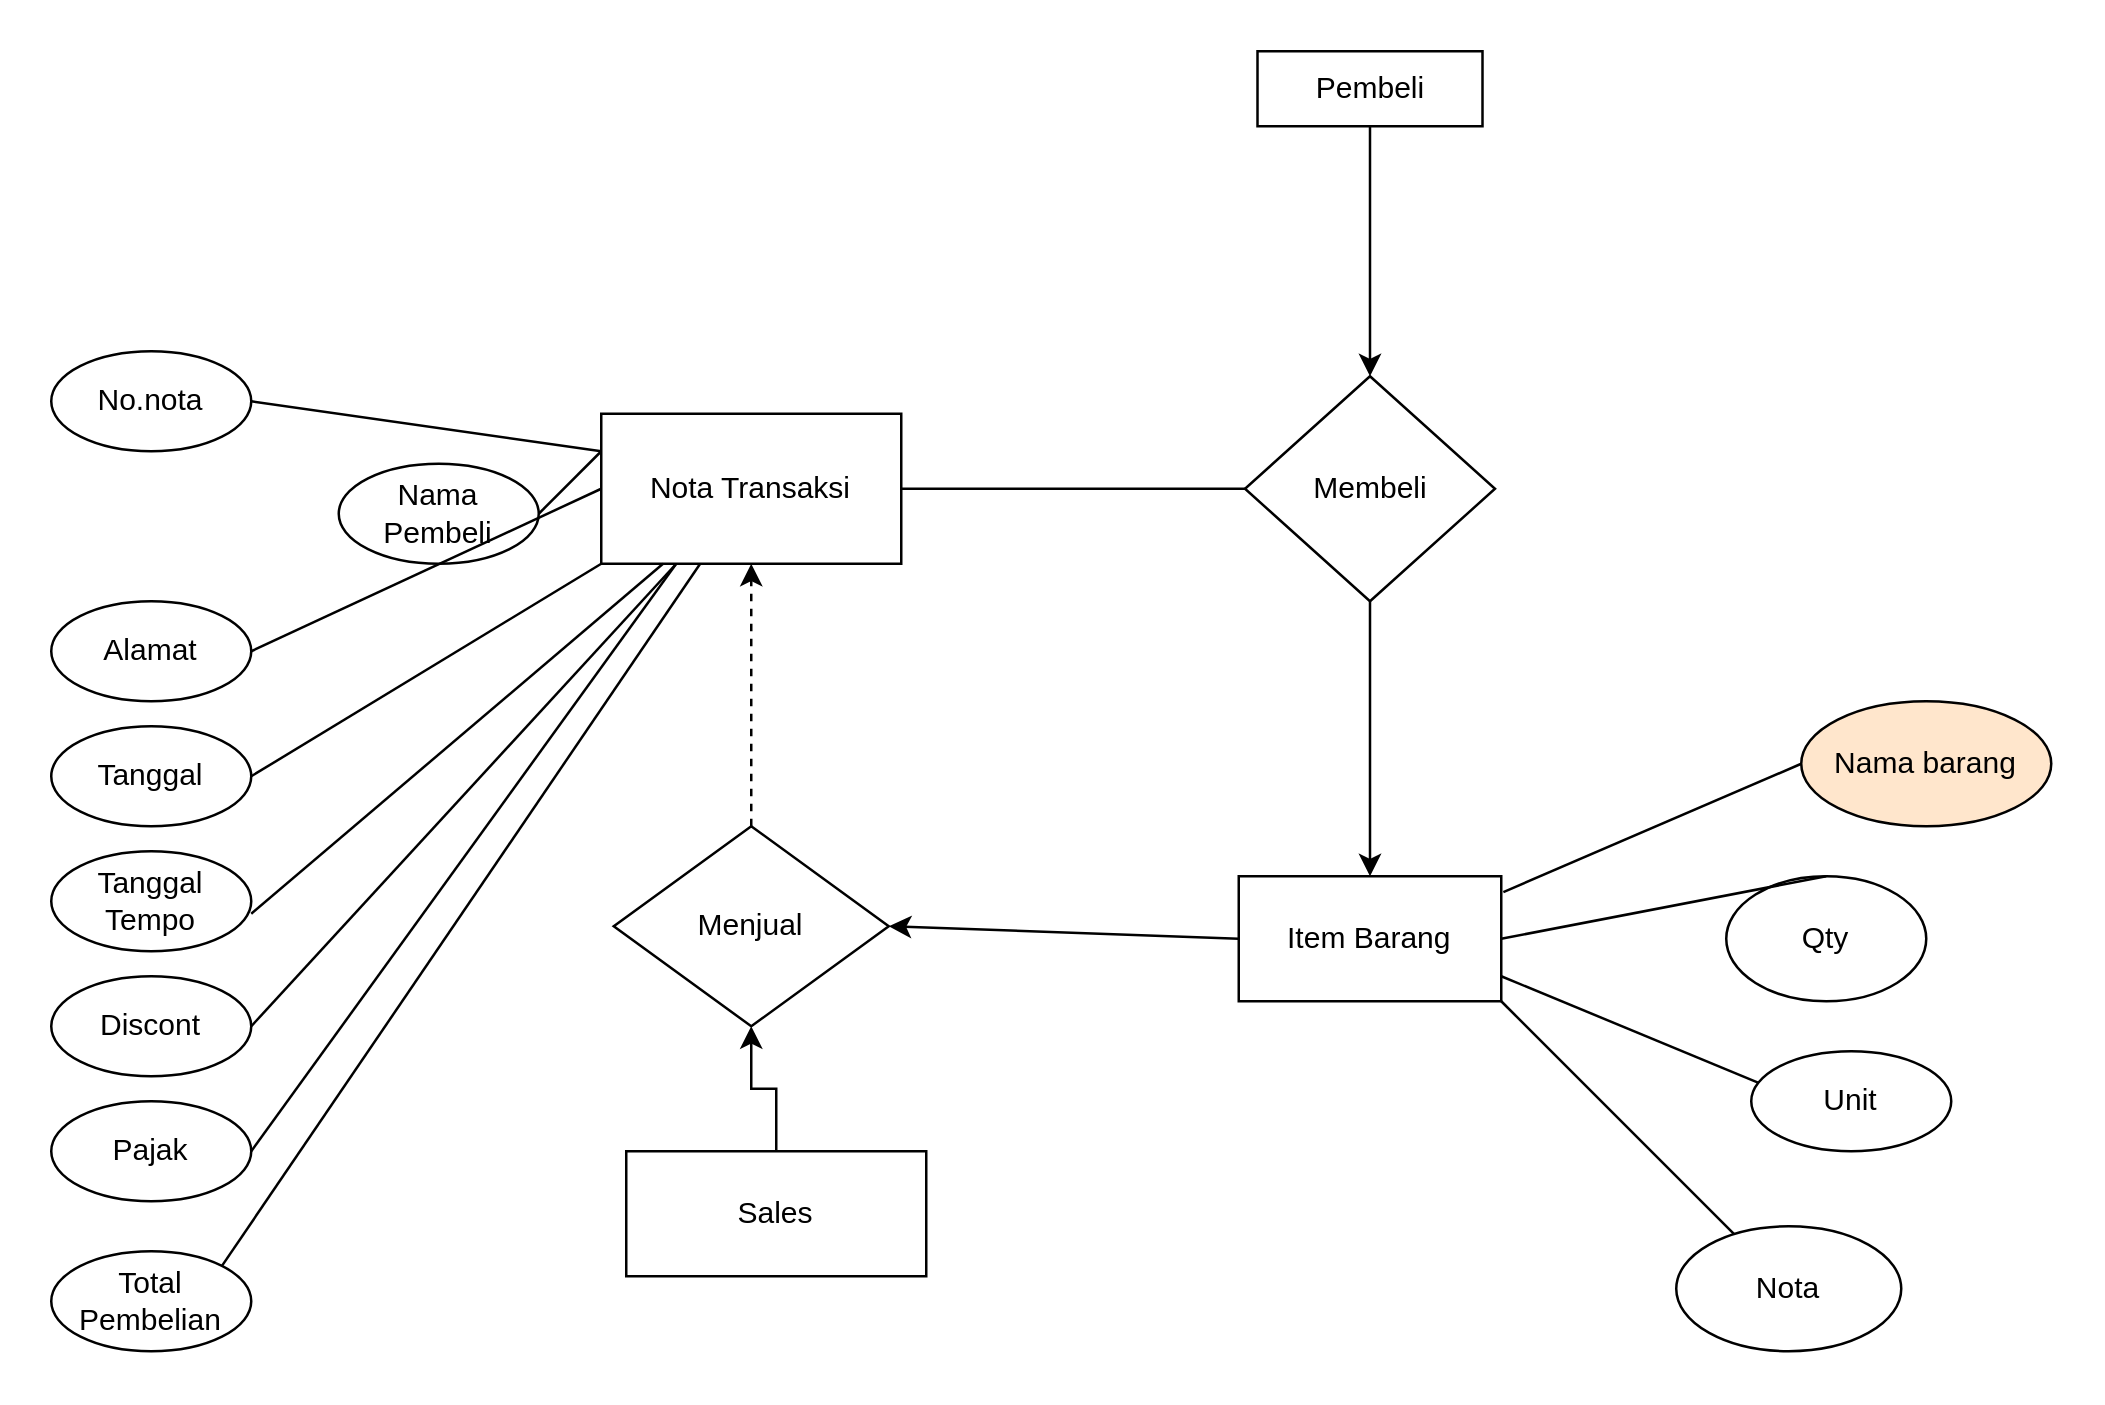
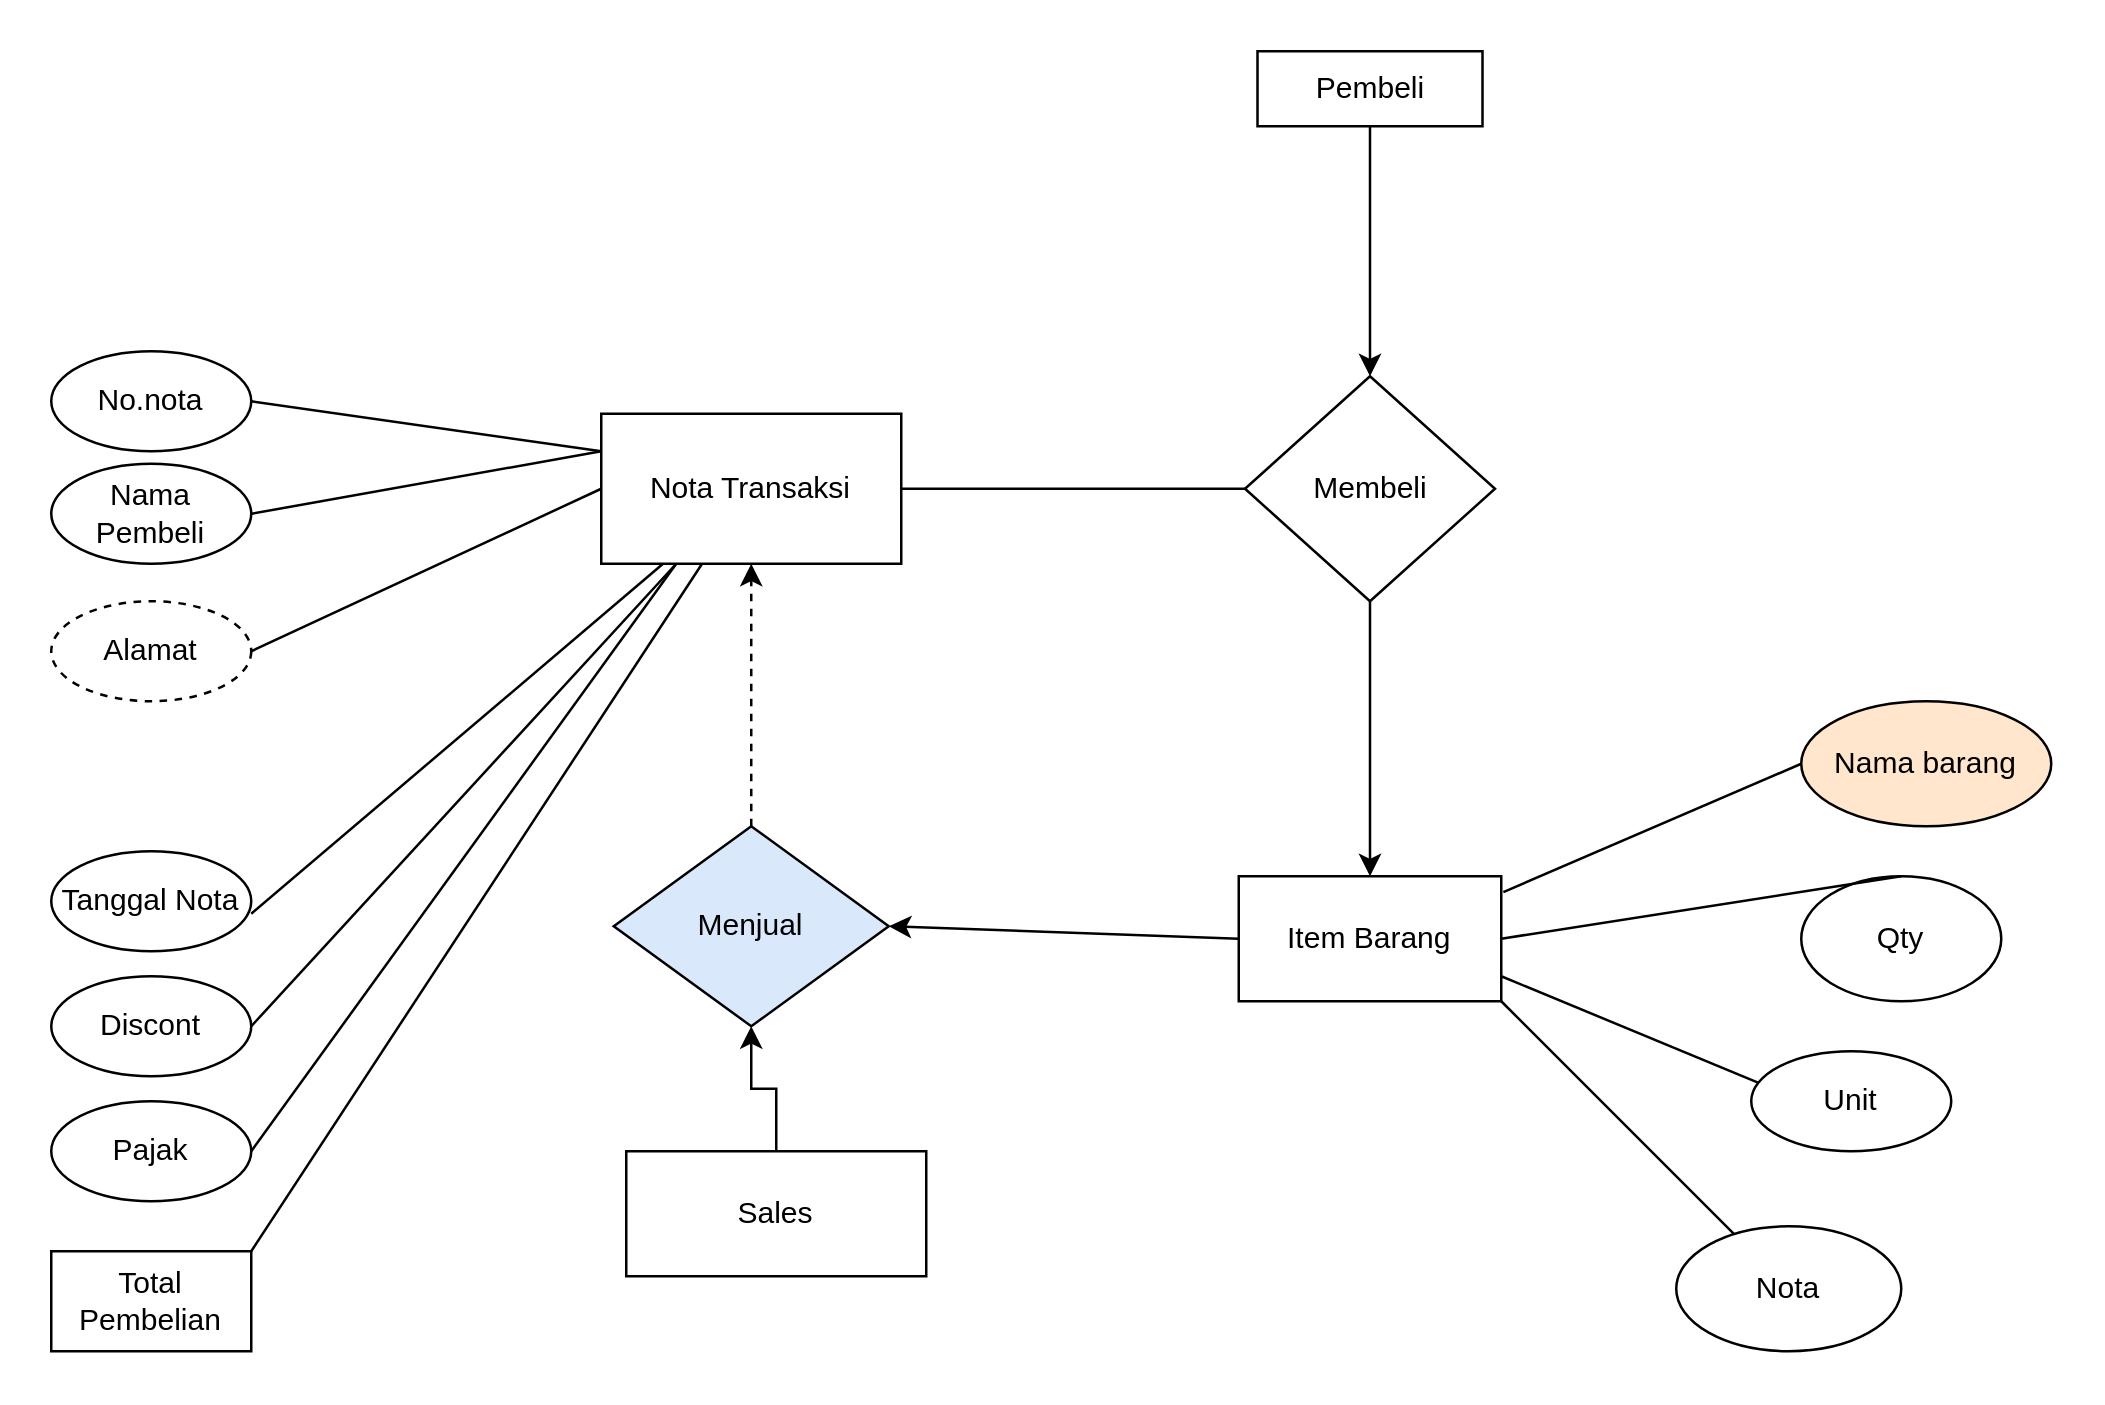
(439, 514) -> (151, 514)
(151, 651) -> (151, 651)
(426, 670) -> none
(151, 776) -> none
(151, 901) -> (151, 901)
(751, 926) -> (751, 926)
(1826, 939) -> (1901, 939)
(151, 1301) -> (151, 1301)
